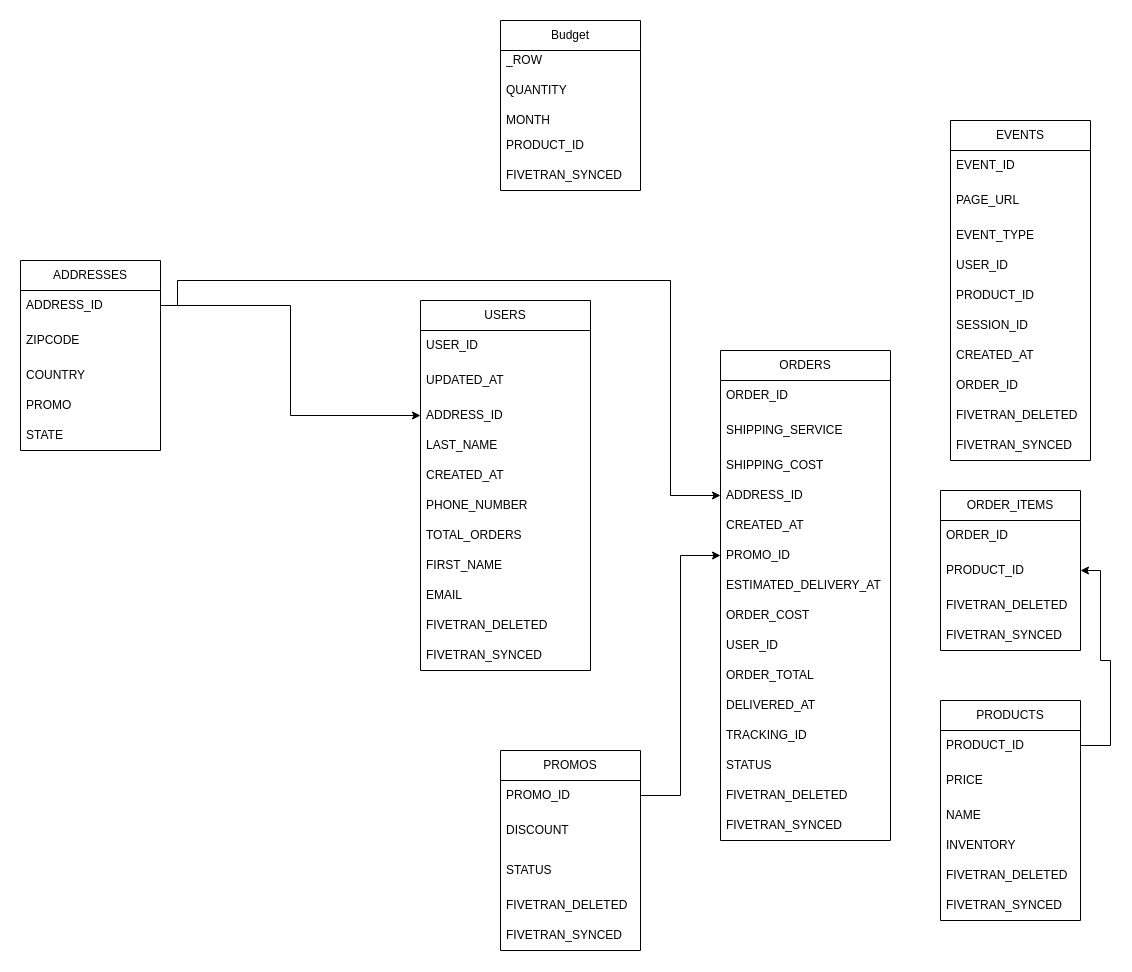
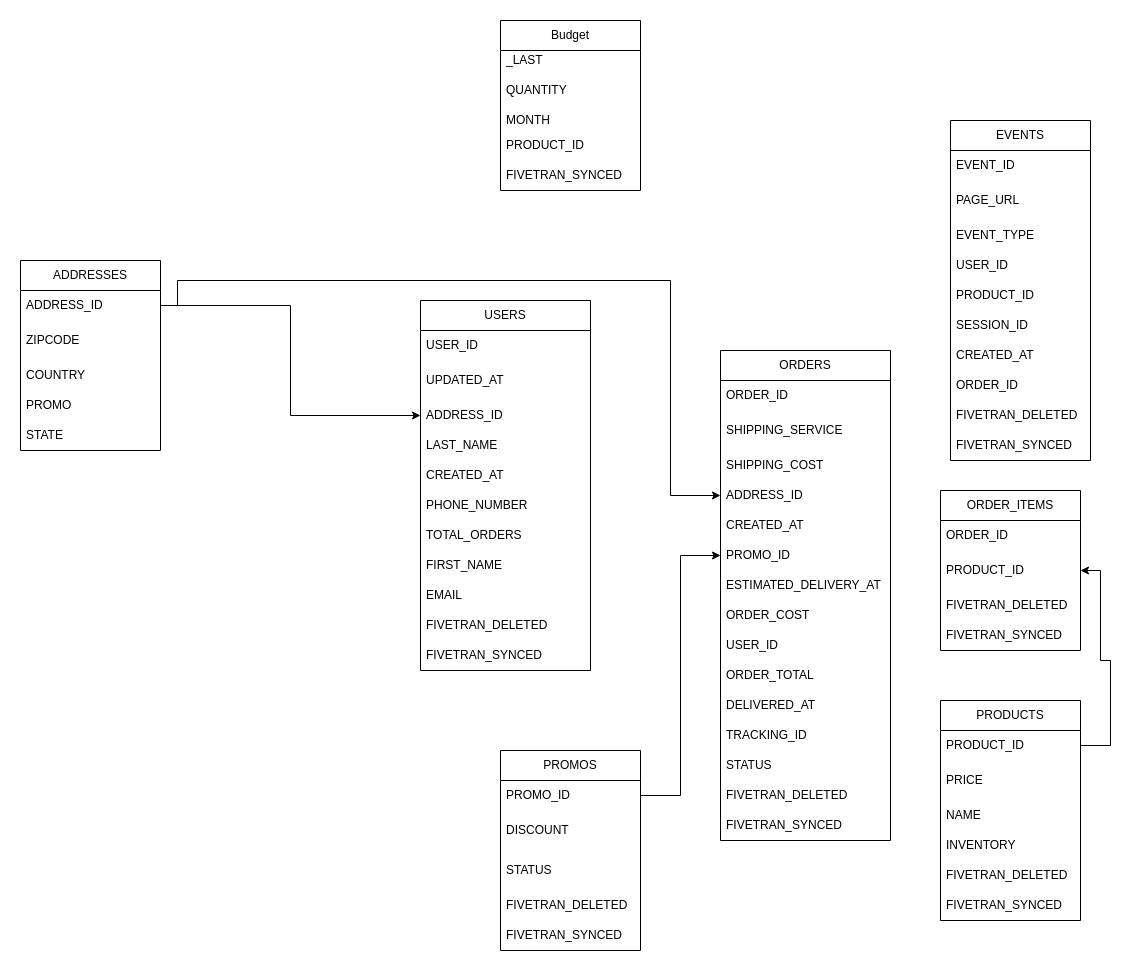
(520, 61) -> (523, 61)
